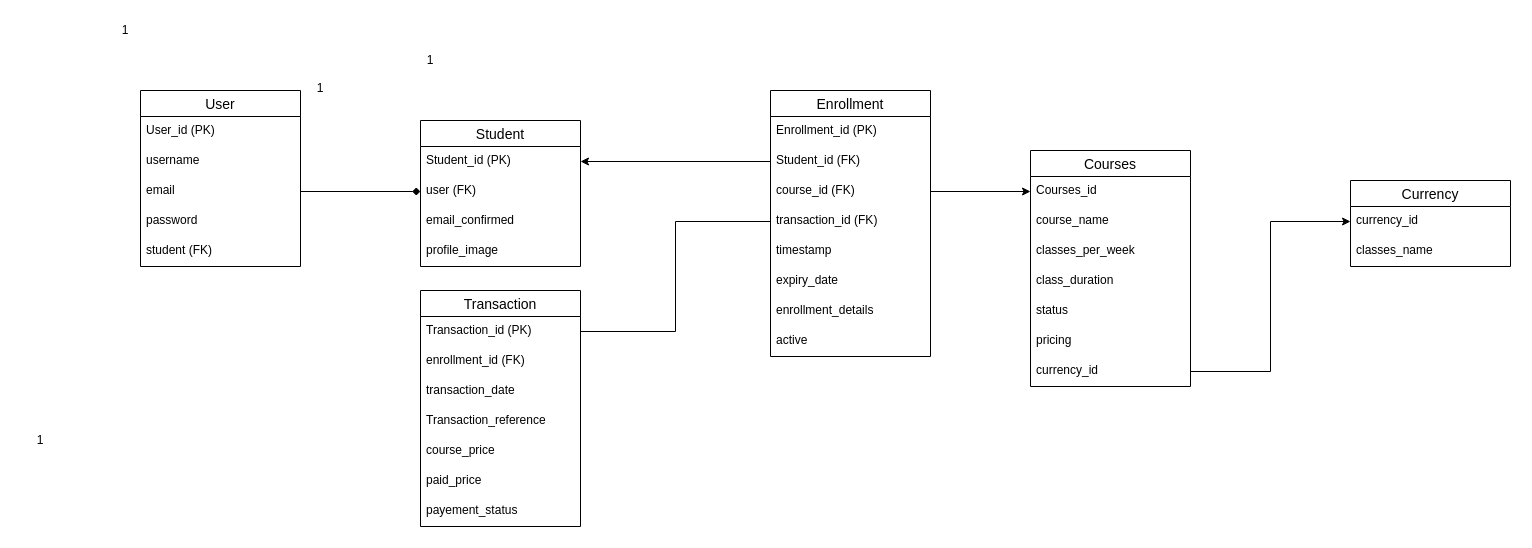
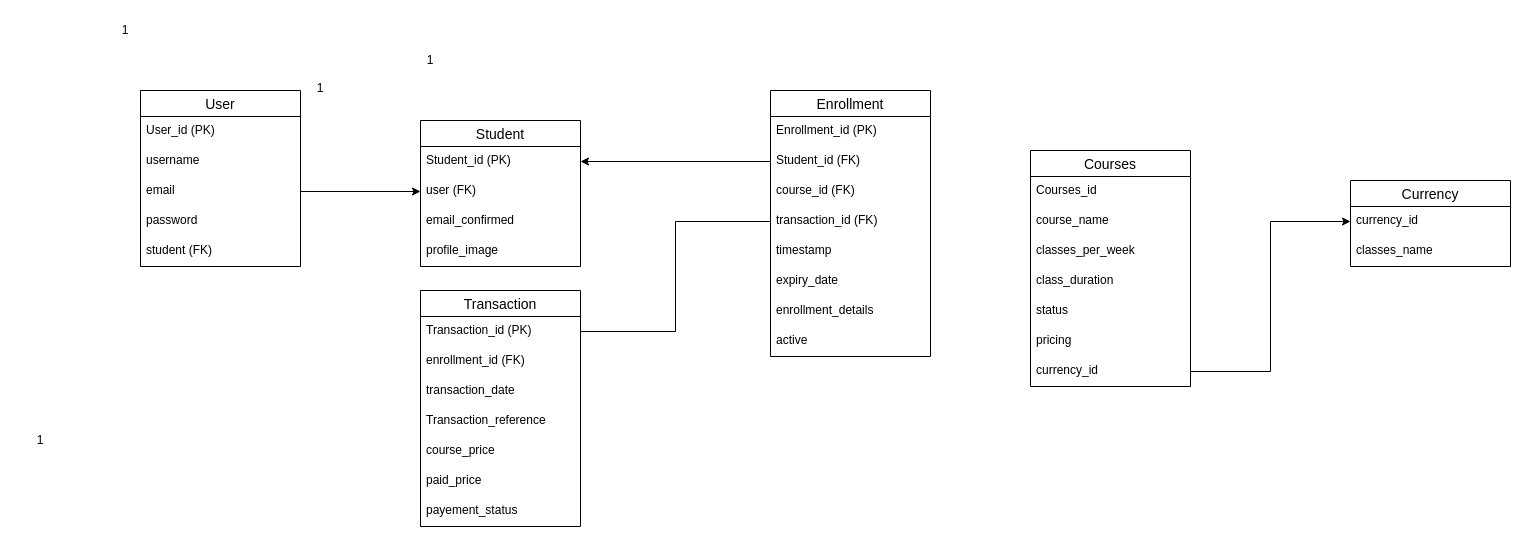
(411, 192) -> (412, 192)
(978, 192) -> none
